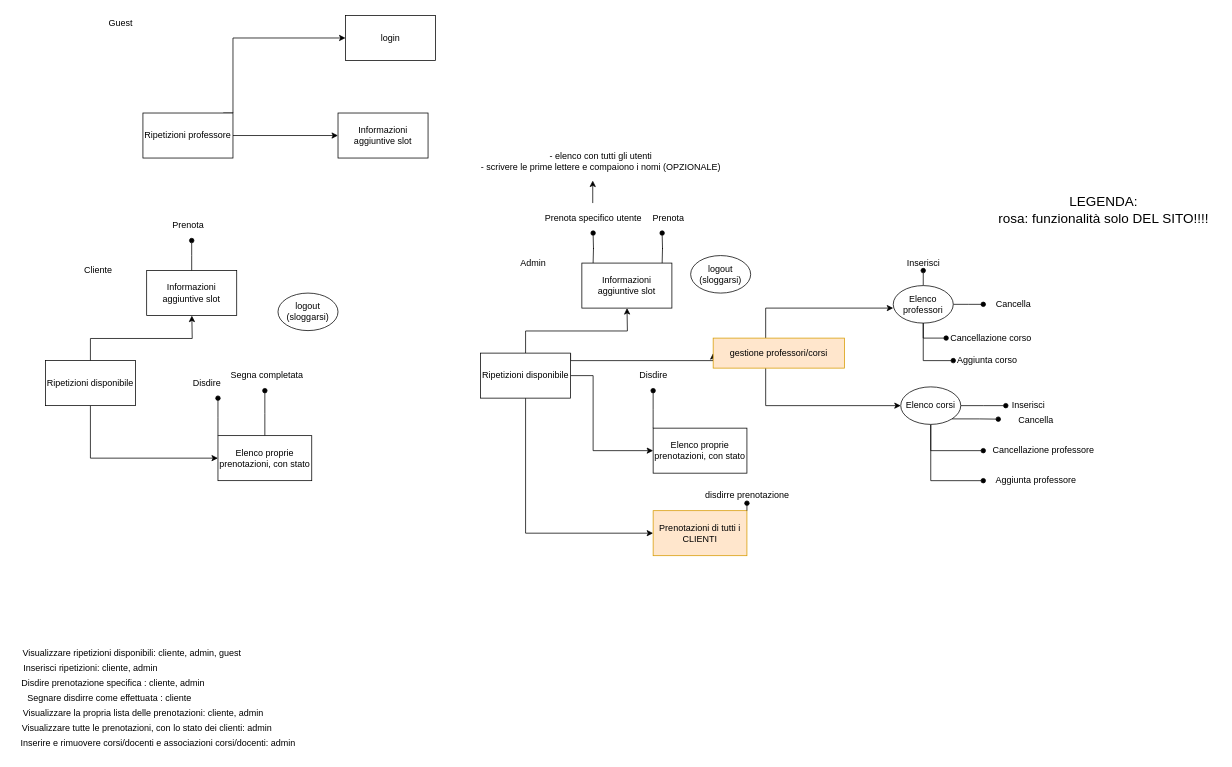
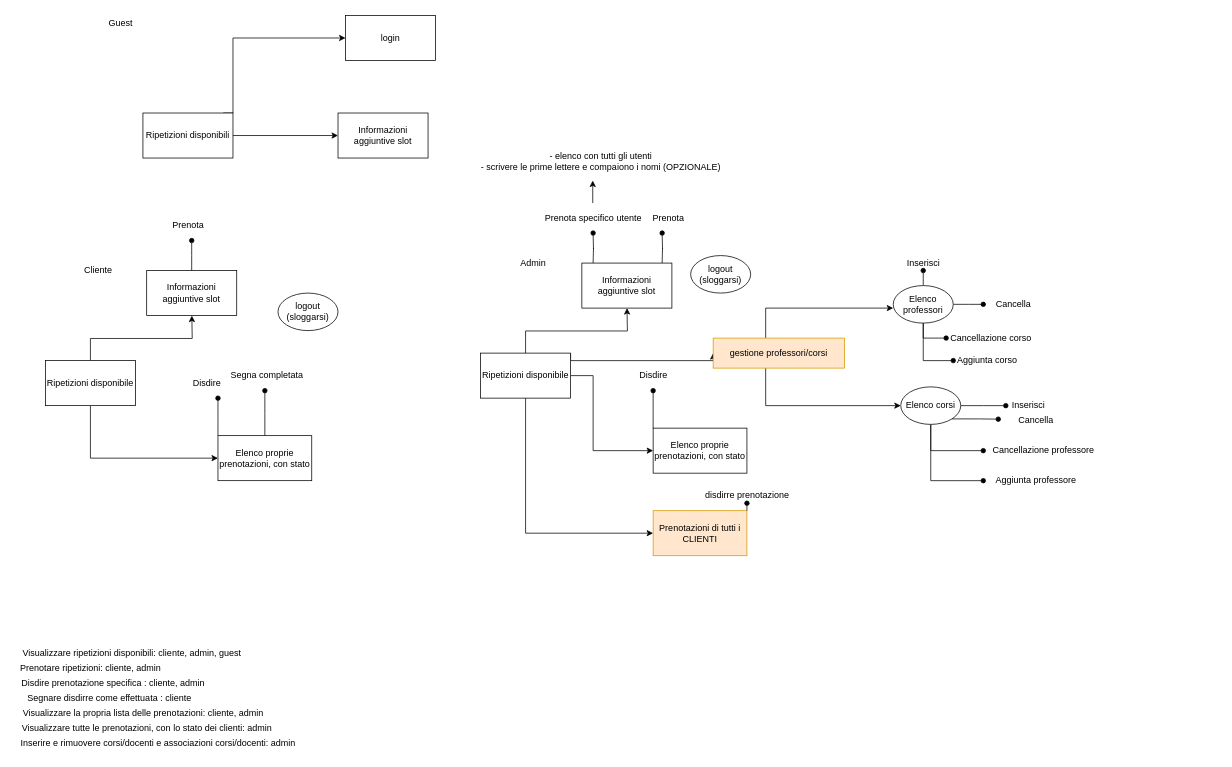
(188, 135) -> (188, 135)
(1103, 210) -> none
(91, 668) -> (91, 668)
